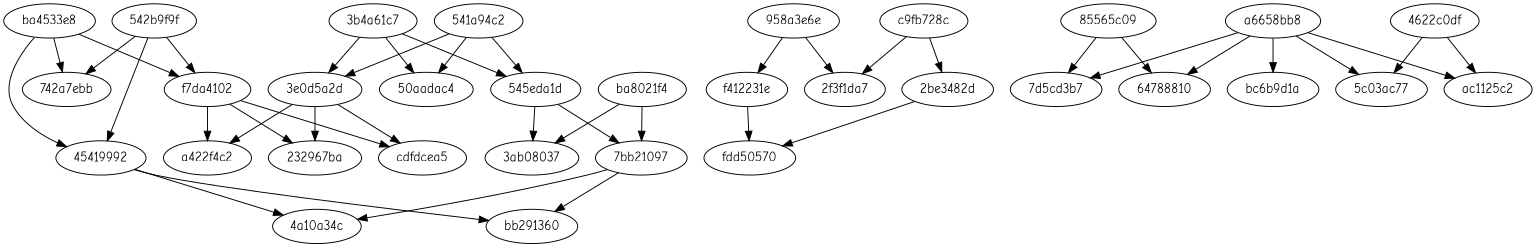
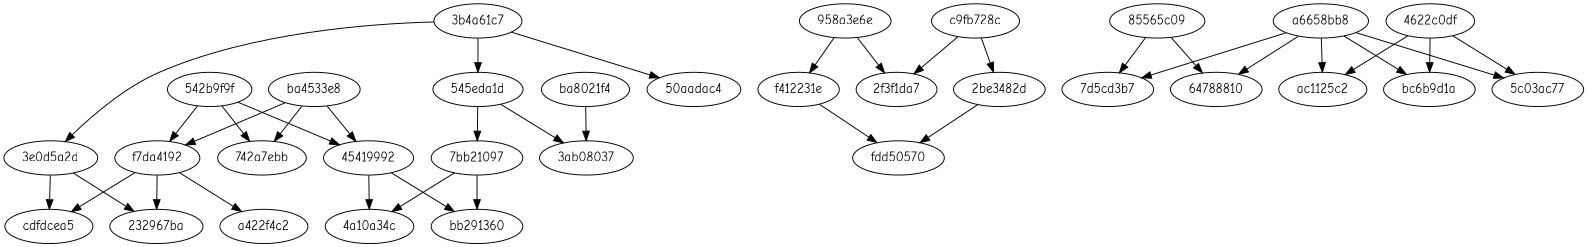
(479, 21) -> none
none -> (1430, 49)
(207, 89) -> (157, 158)
(642, 119) -> none
(268, 120) -> none
